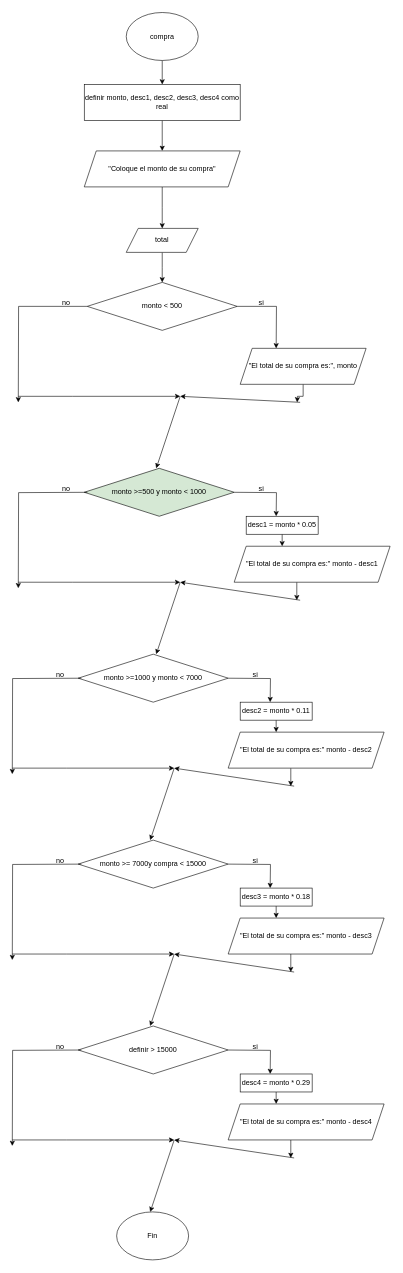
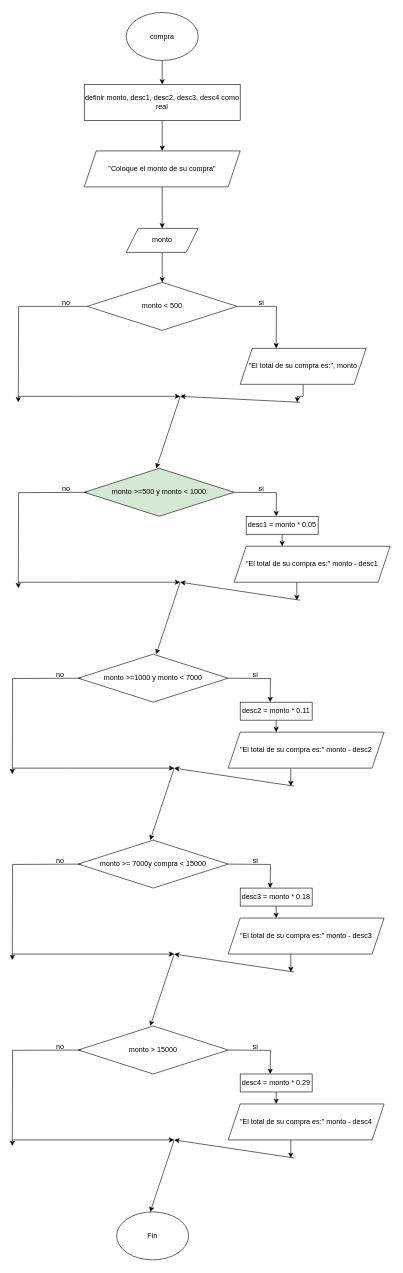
(162, 240) -> (162, 240)
(153, 1050) -> (153, 1050)
